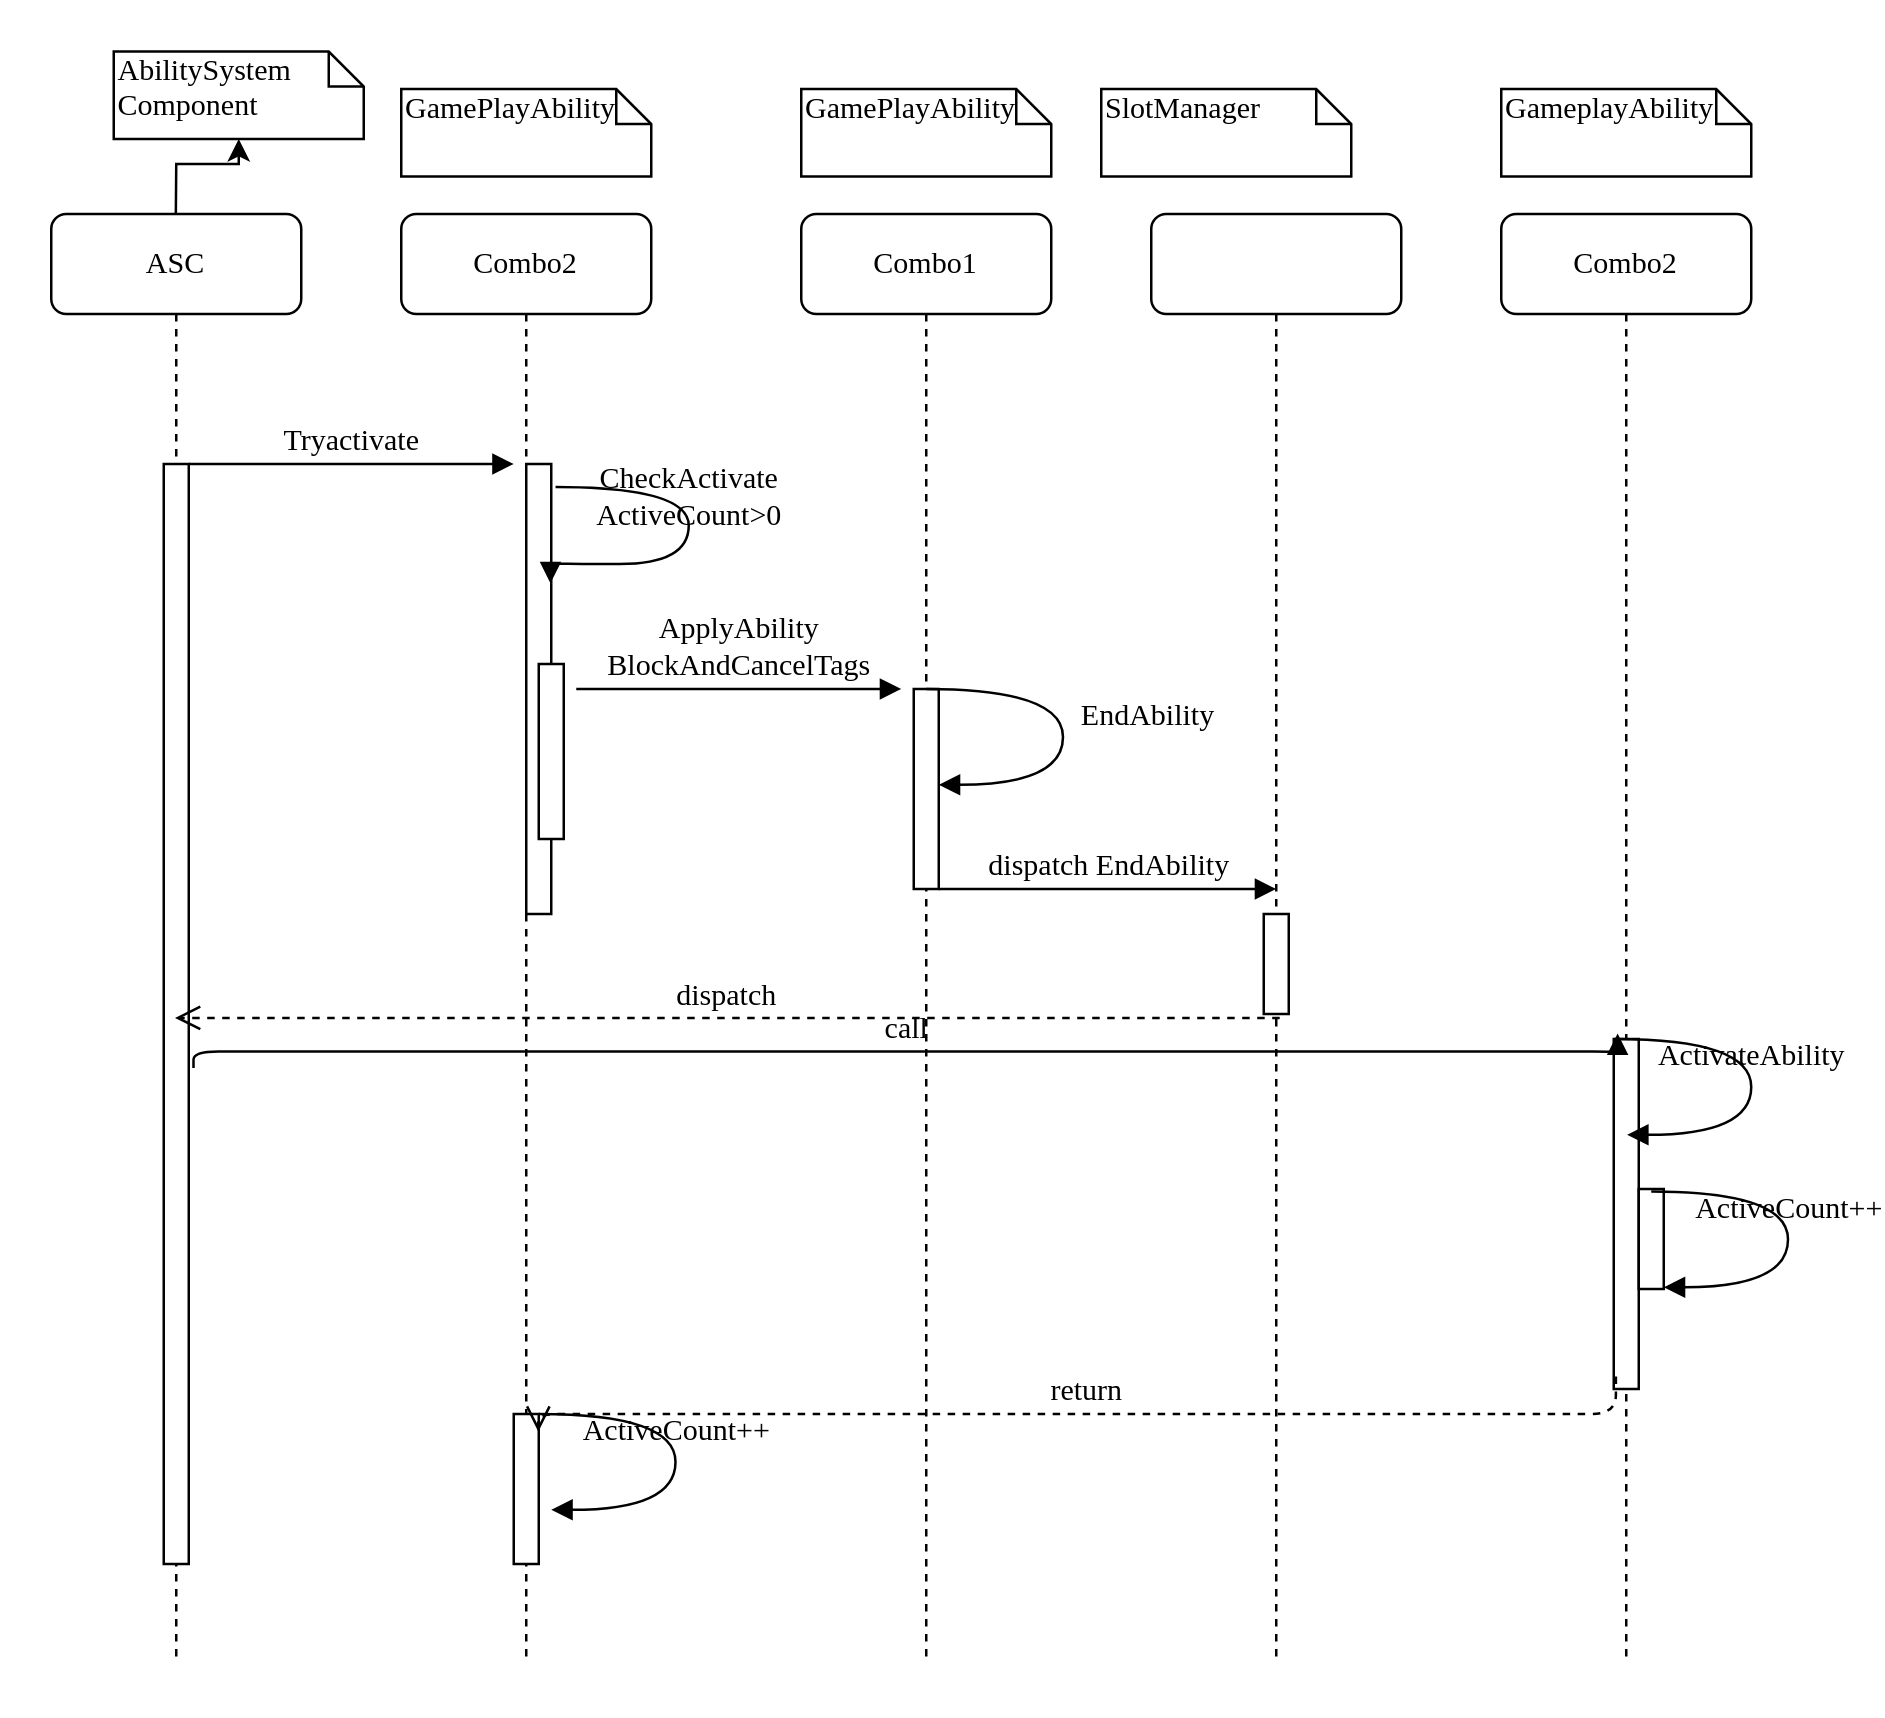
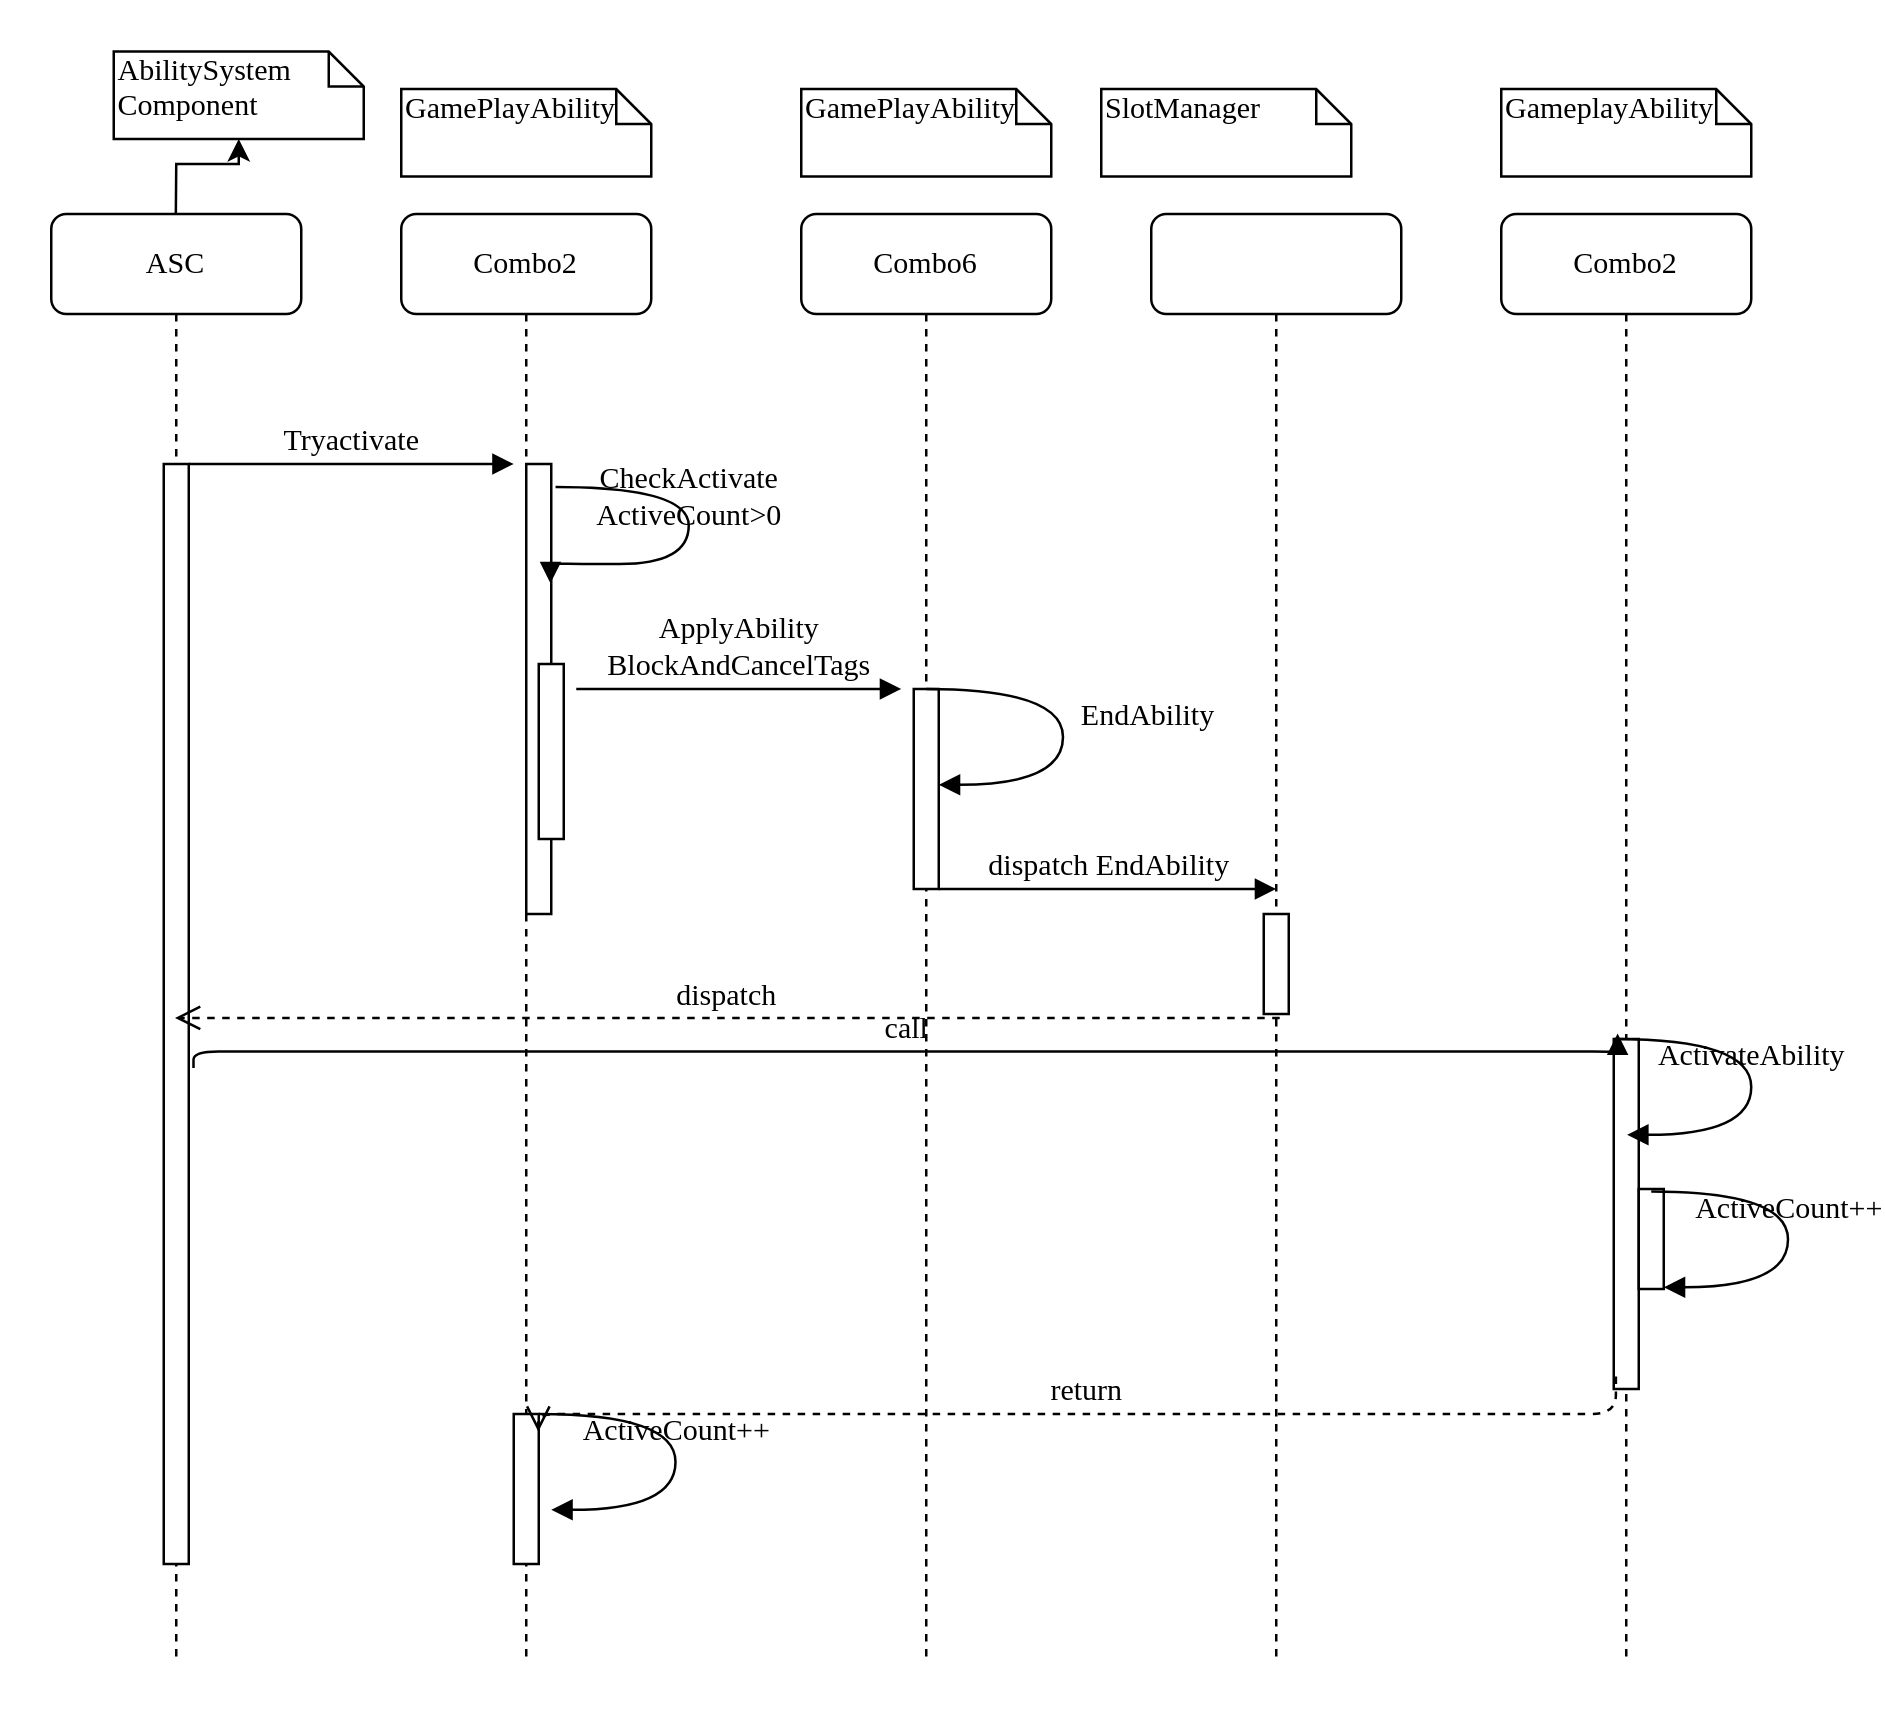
(926, 264) -> (926, 264)
